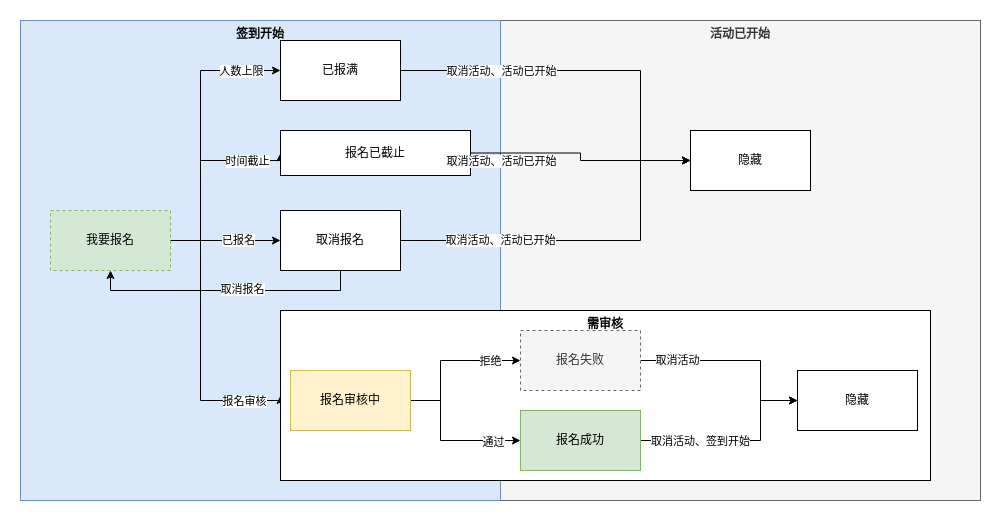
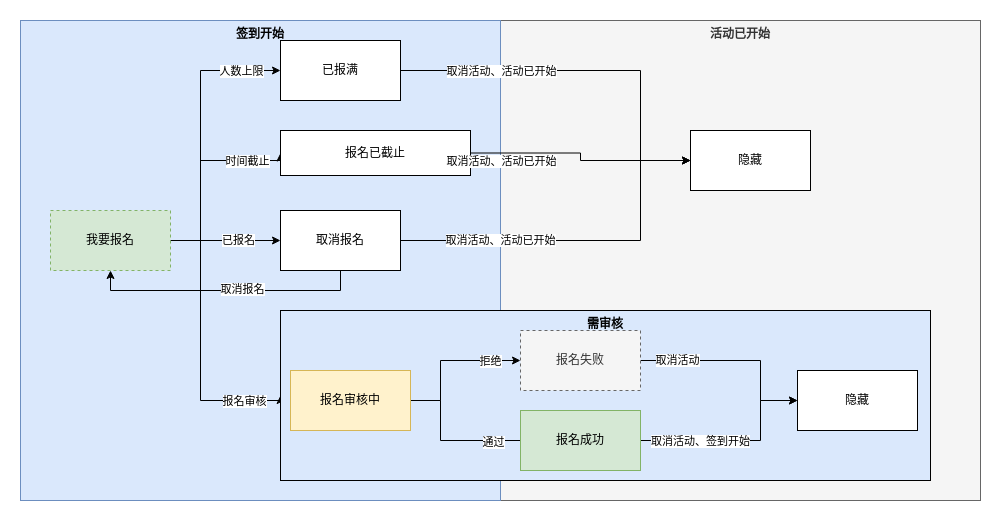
(606, 396) -> (606, 396)
(512, 441) -> (515, 441)
